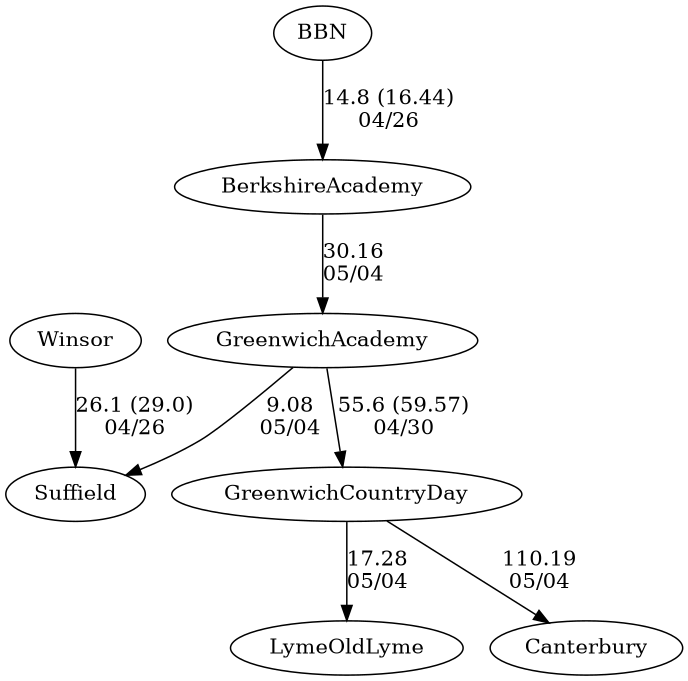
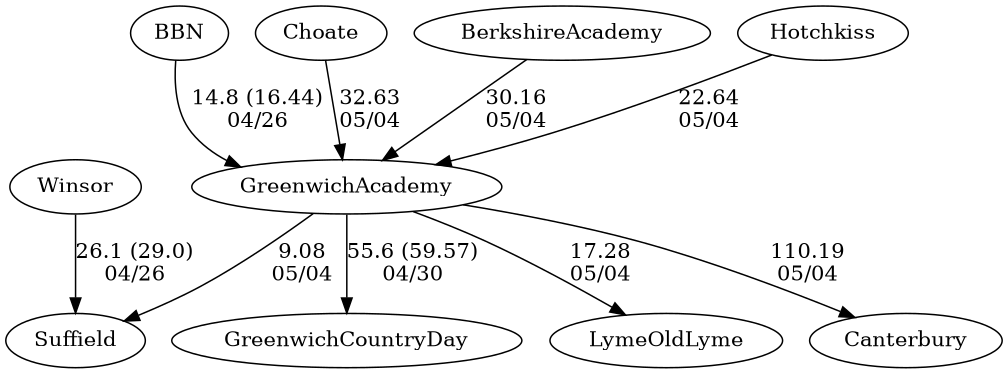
none -> (321, 33)
none -> (823, 33)
(323, 102) -> (184, 120)
(347, 564) -> (515, 255)
(461, 568) -> (655, 246)
